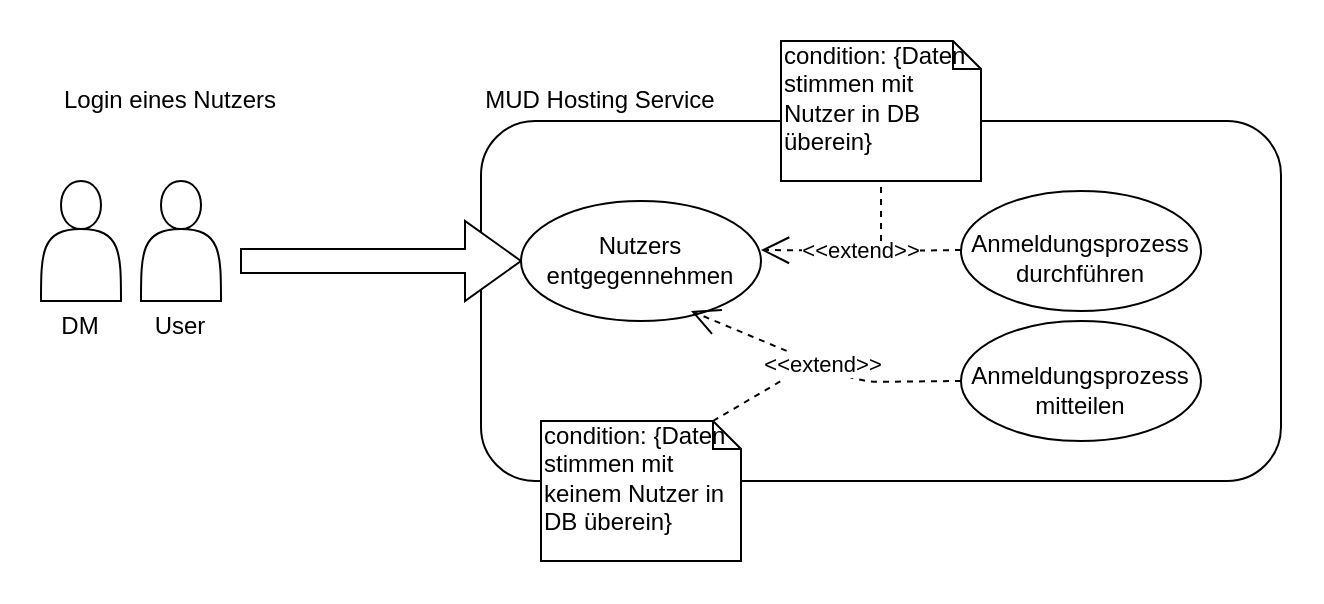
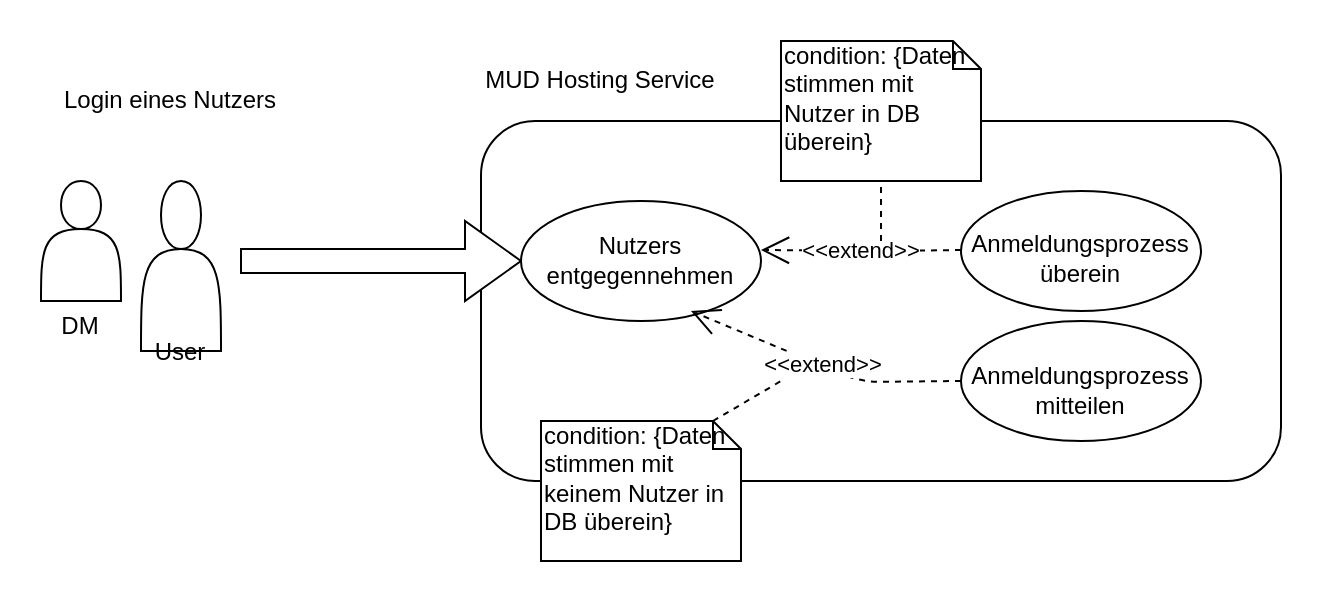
(601, 101) -> (601, 81)
(181, 241) -> (181, 266)
(1081, 259) -> (1081, 259)
